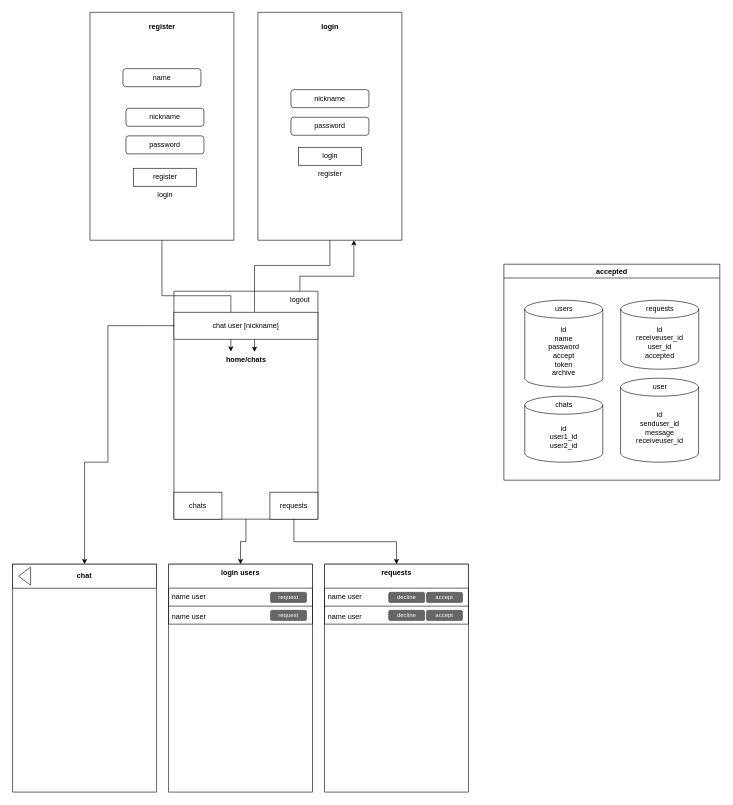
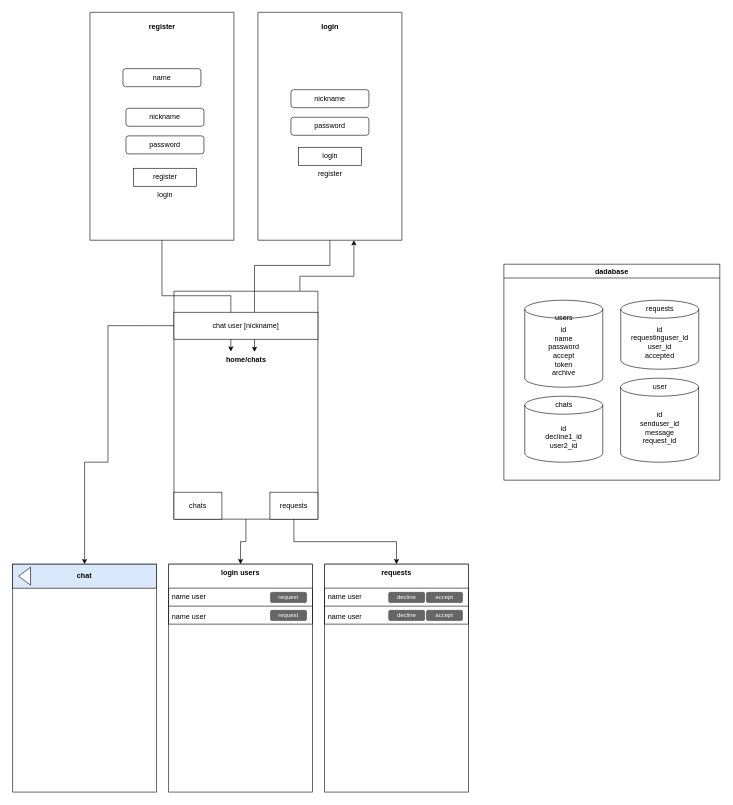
(612, 272) -> (612, 272)
(300, 300) -> none
(564, 309) -> (564, 318)
(660, 342) -> (660, 342)
(660, 428) -> (660, 428)
(564, 437) -> (564, 437)
(84, 576) -> (84, 576)
